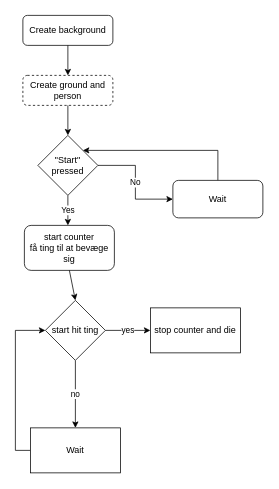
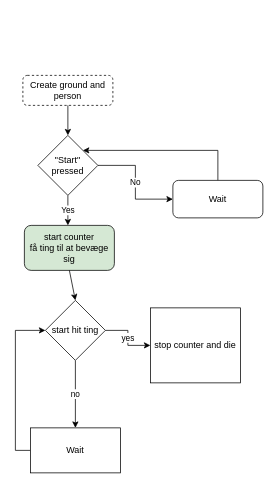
(68, 30) -> none
(68, 69) -> none
(69, 248) -> (69, 248)
(195, 330) -> (195, 345)
